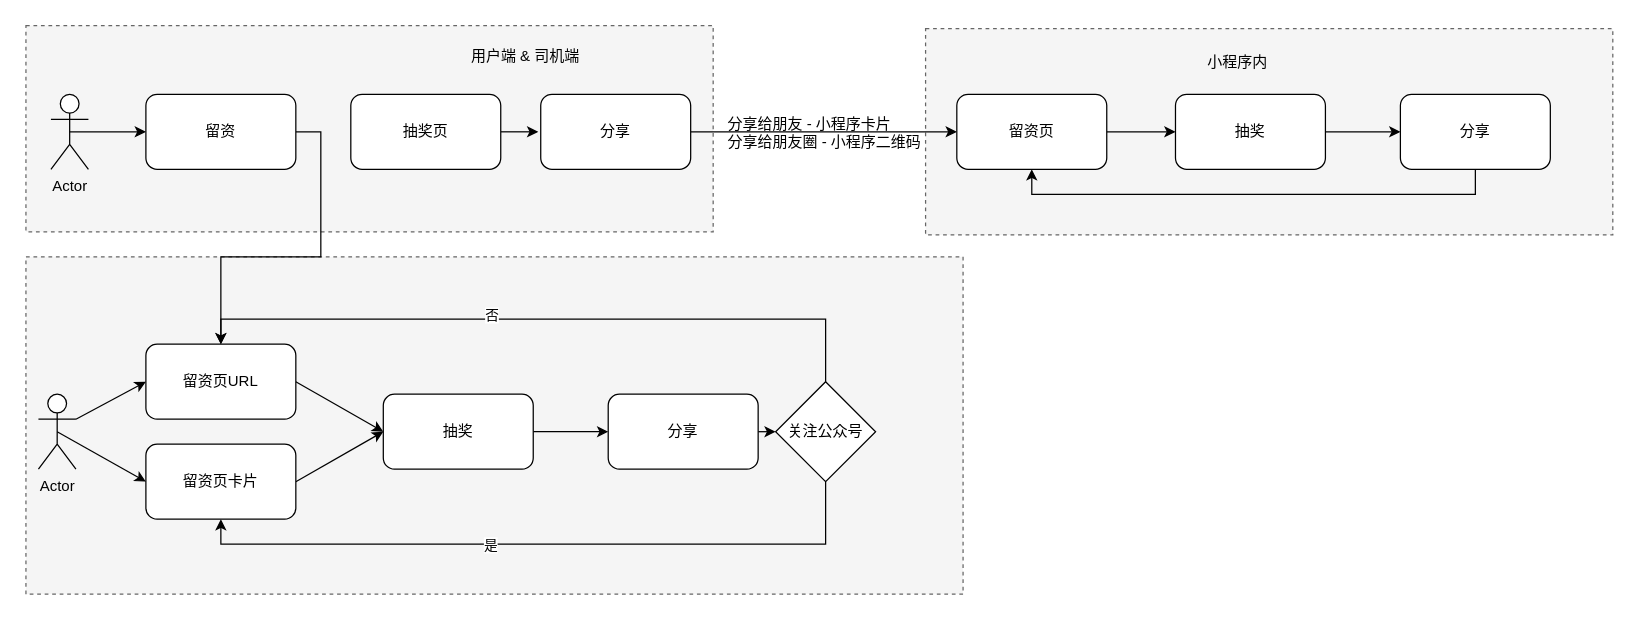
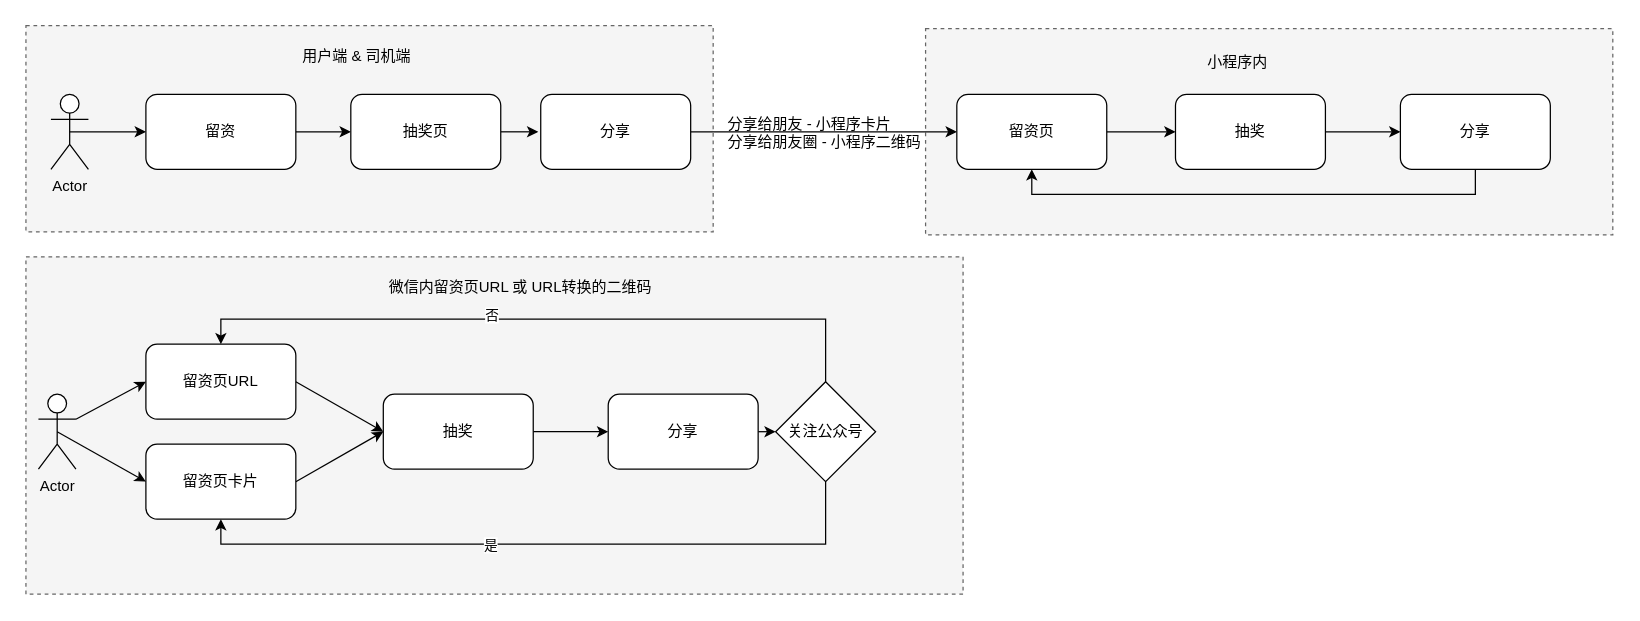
(526, 57) -> (357, 57)
(306, 257) -> (330, 132)
none -> (521, 288)
